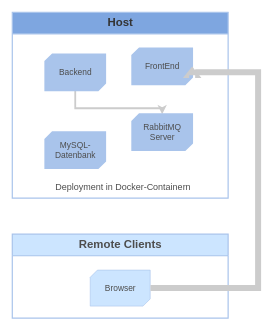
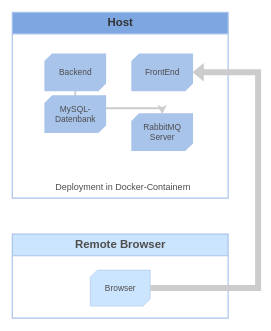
(162, 66) -> (162, 72)
(75, 150) -> (75, 114)
(121, 245) -> (121, 245)
